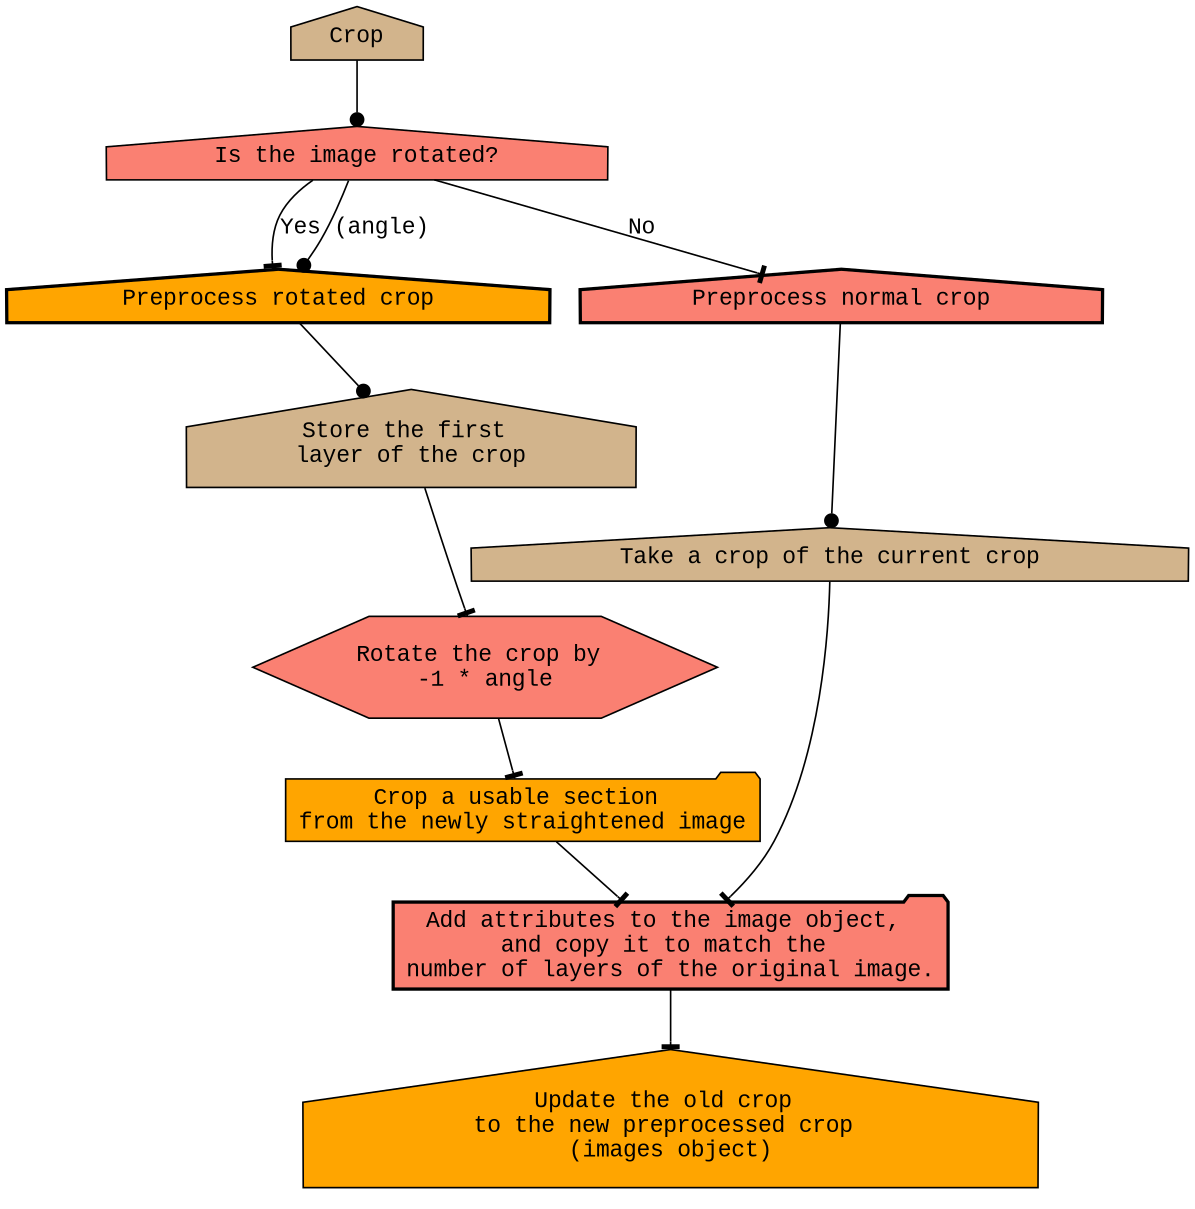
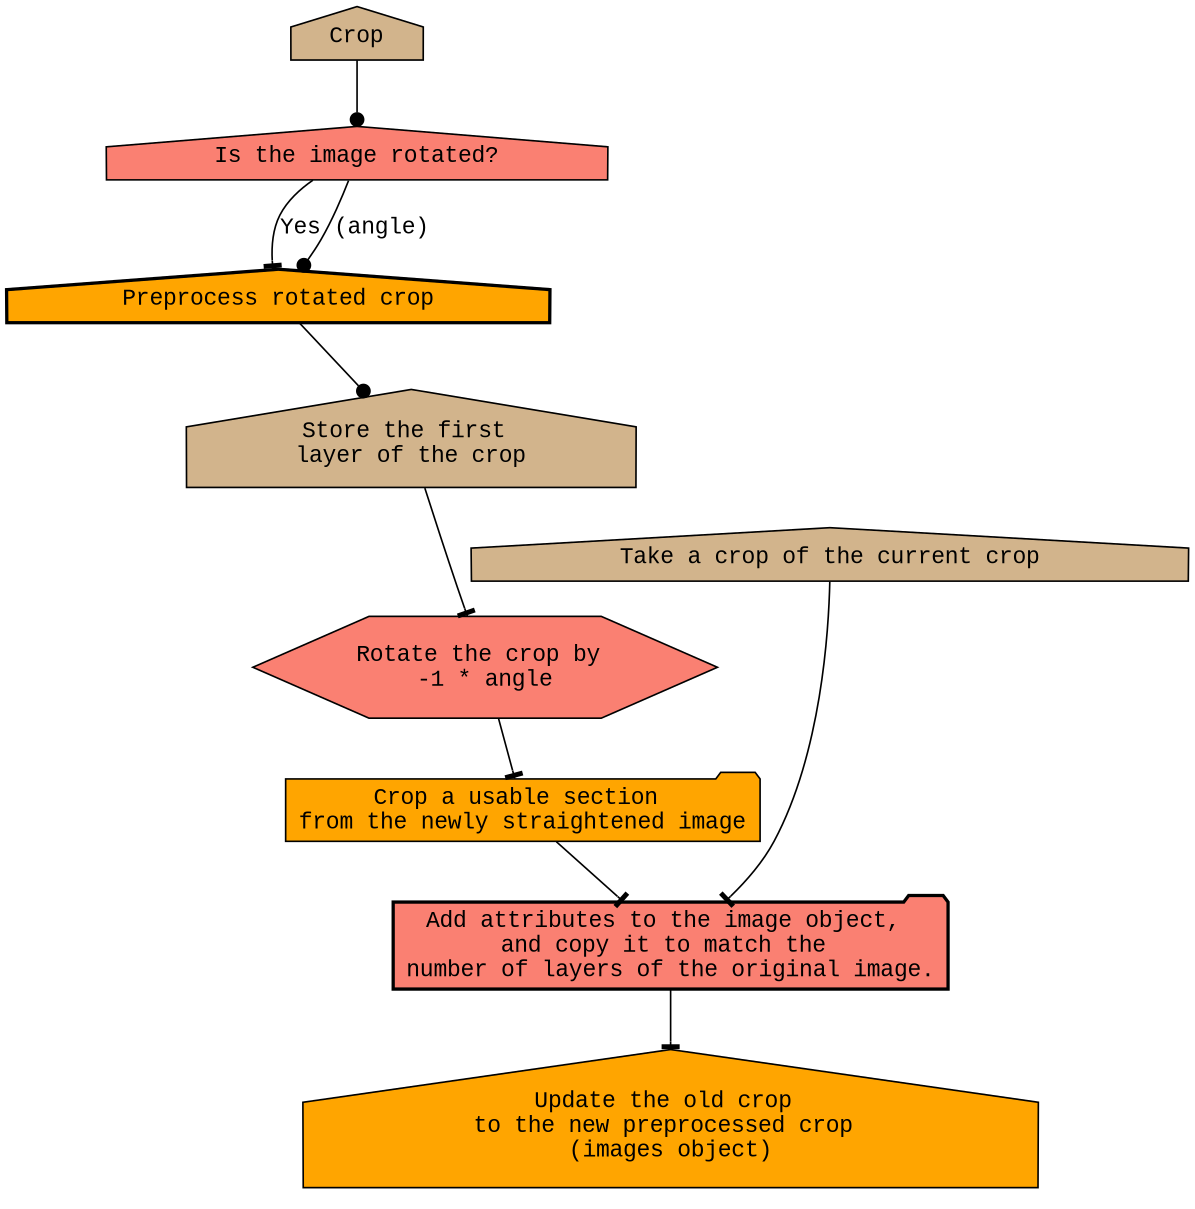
(841, 299) -> none
